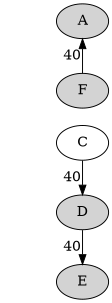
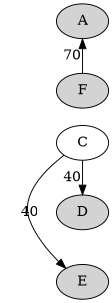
(72, 56) -> (72, 56)
(83, 242) -> (28, 207)
